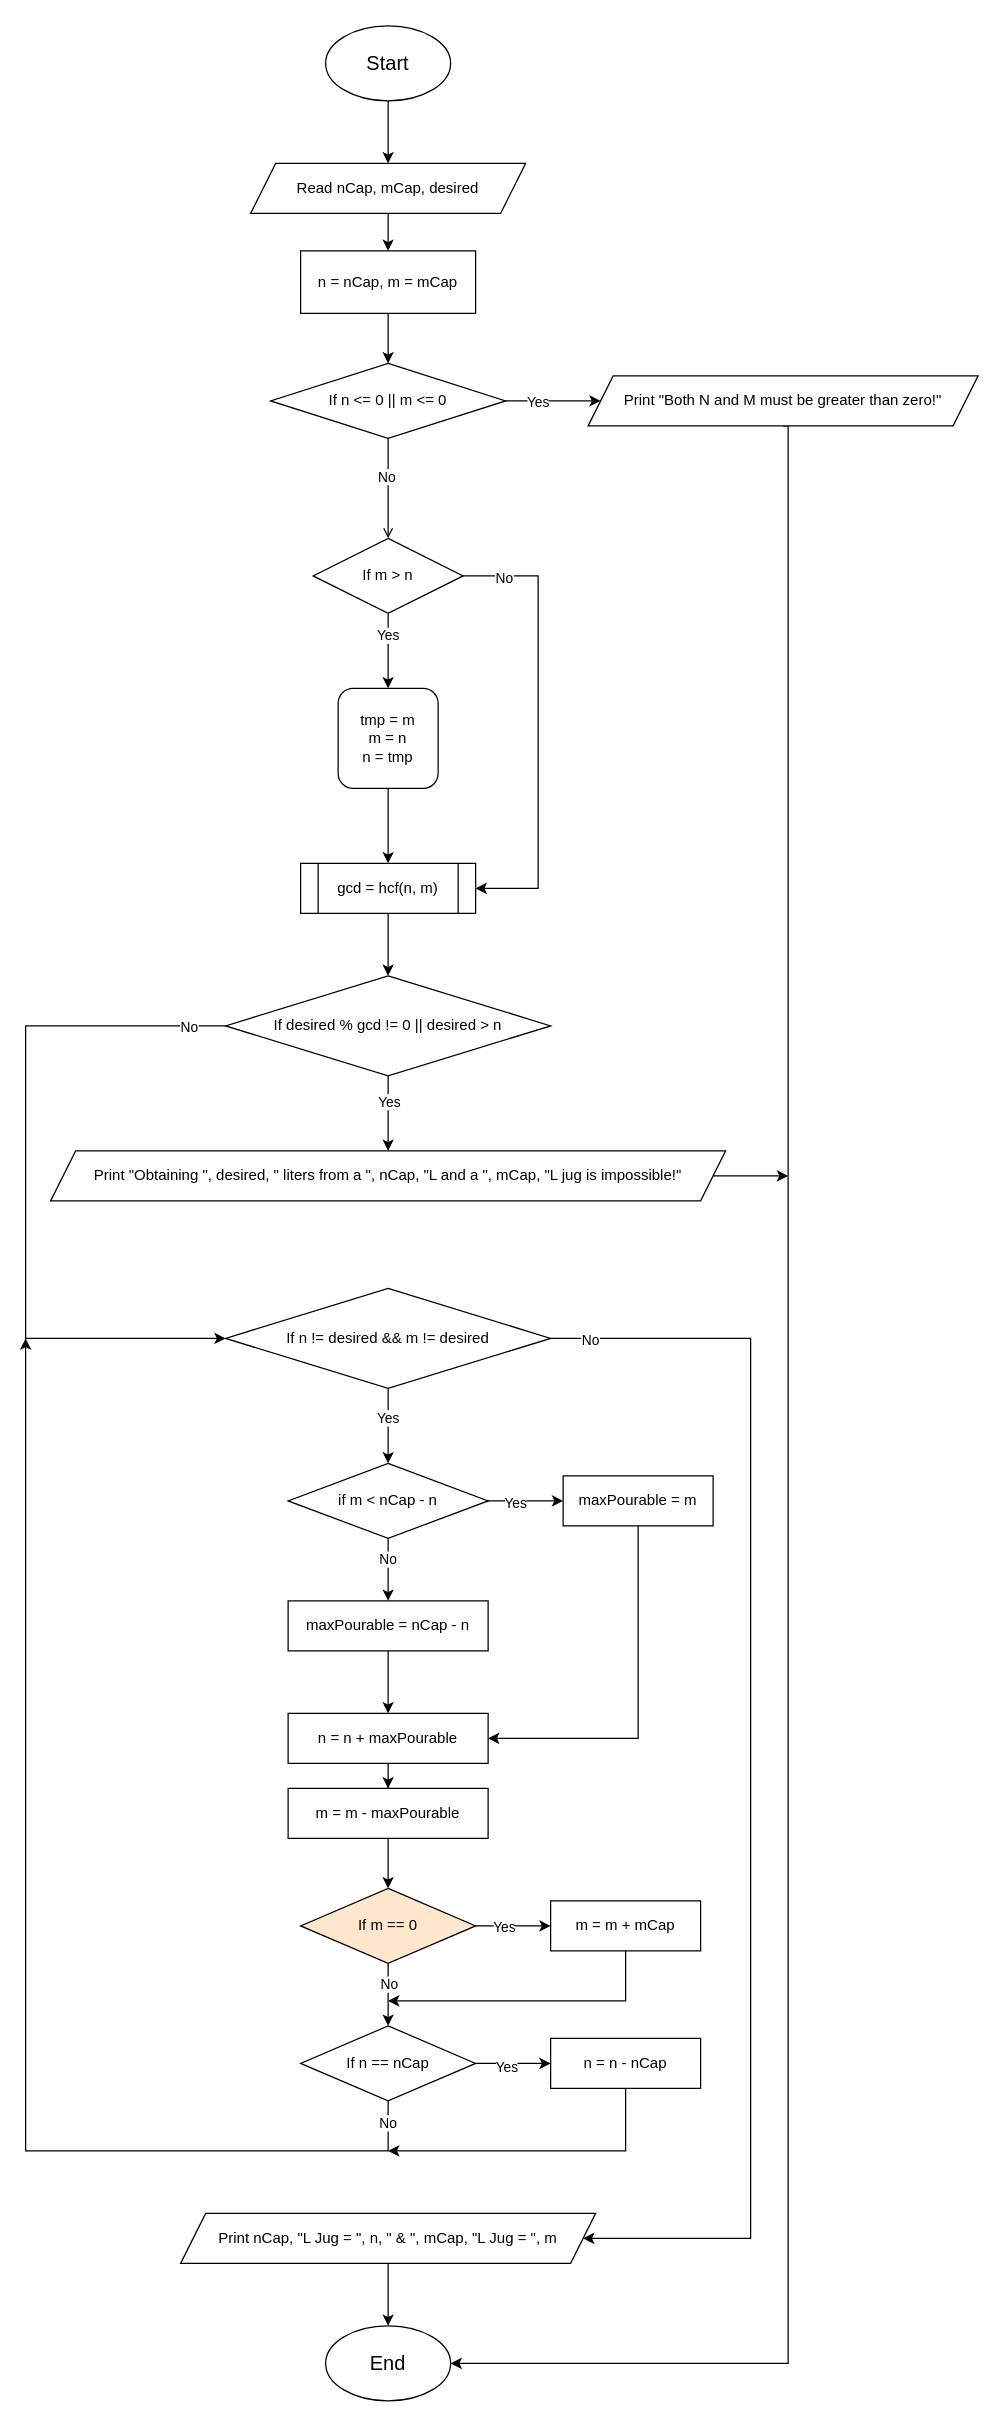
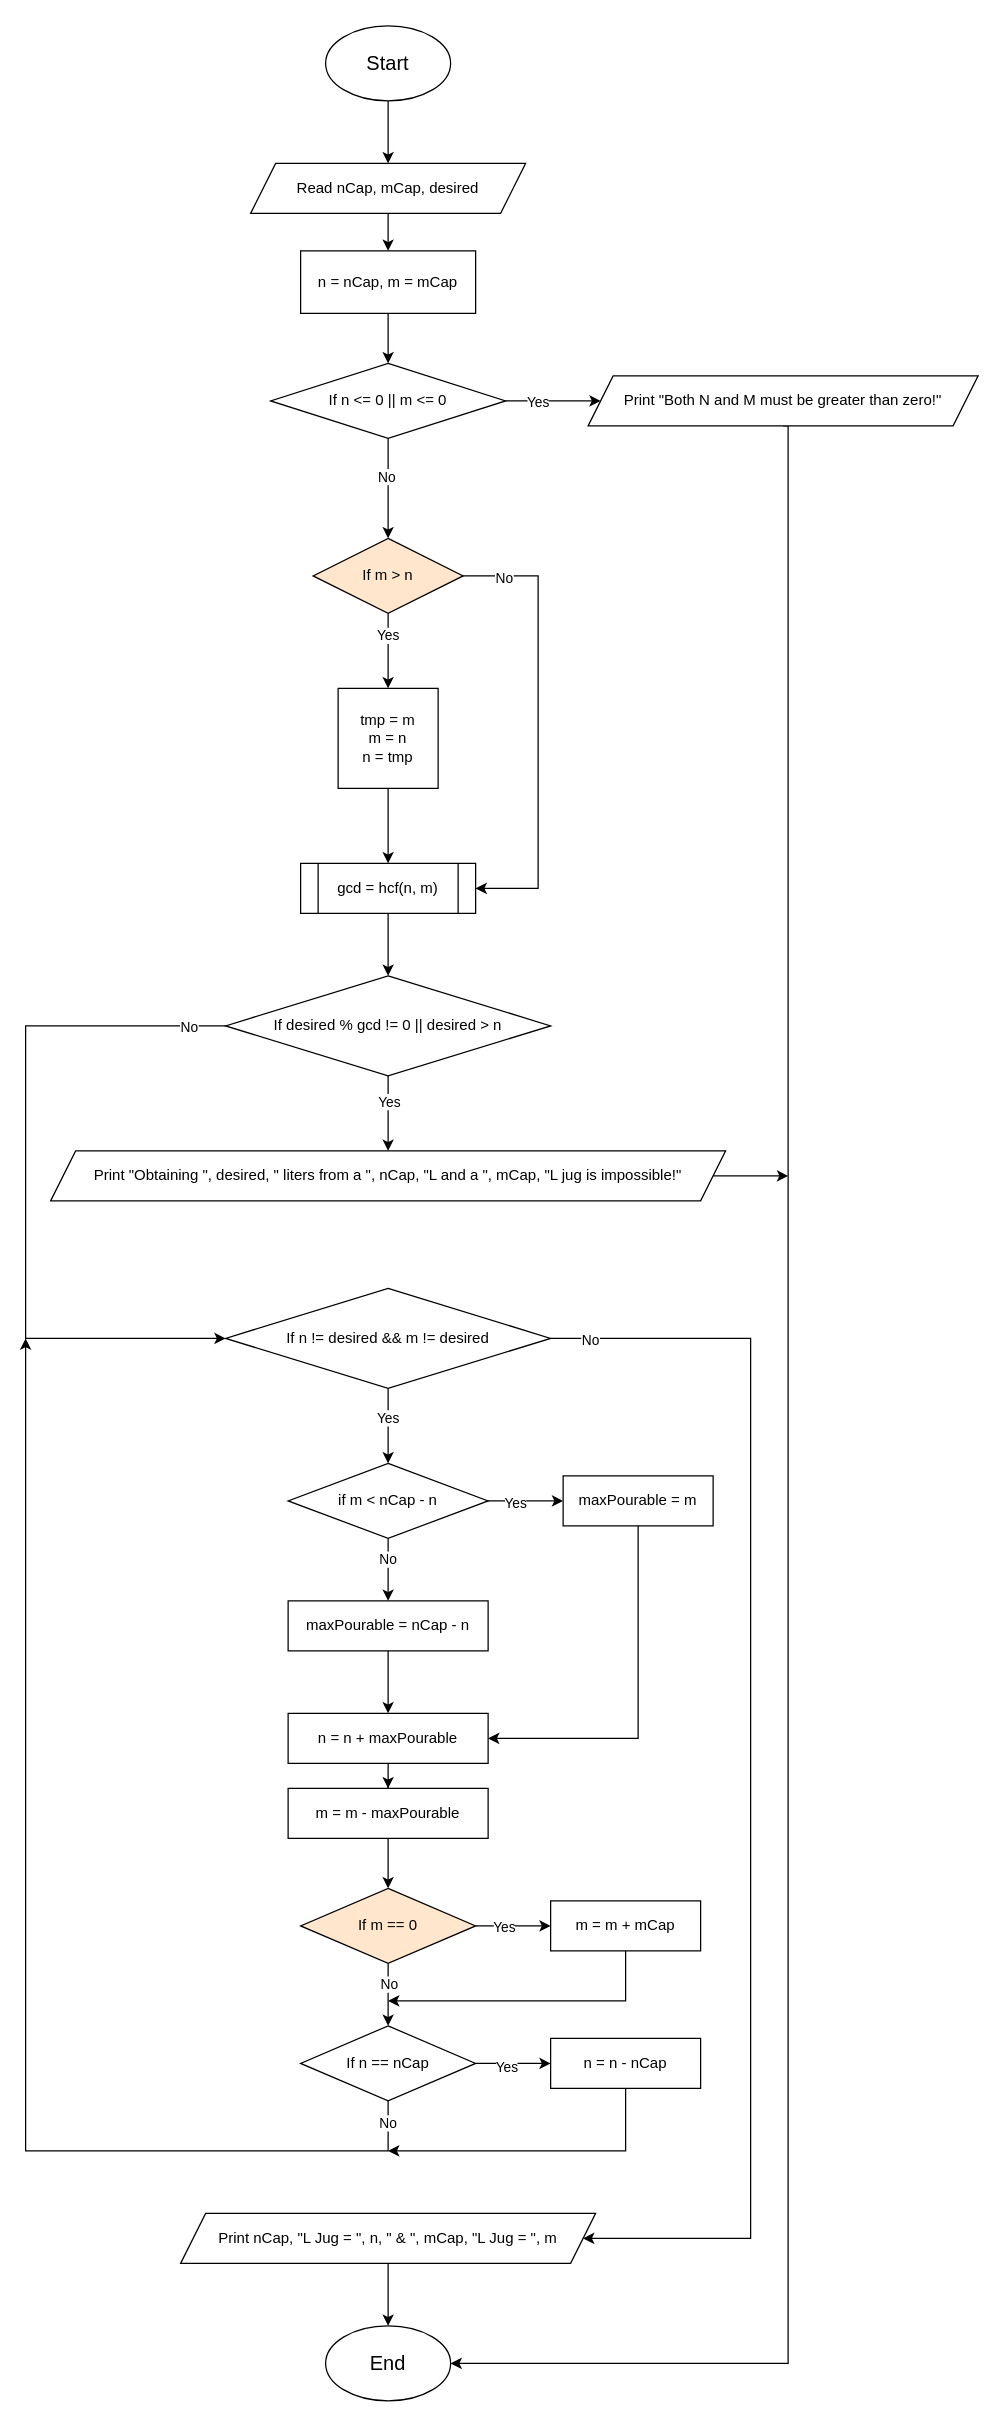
(388, 530) -> (388, 528)
(388, 576) -> (388, 576)
(388, 738) -> (388, 738)
